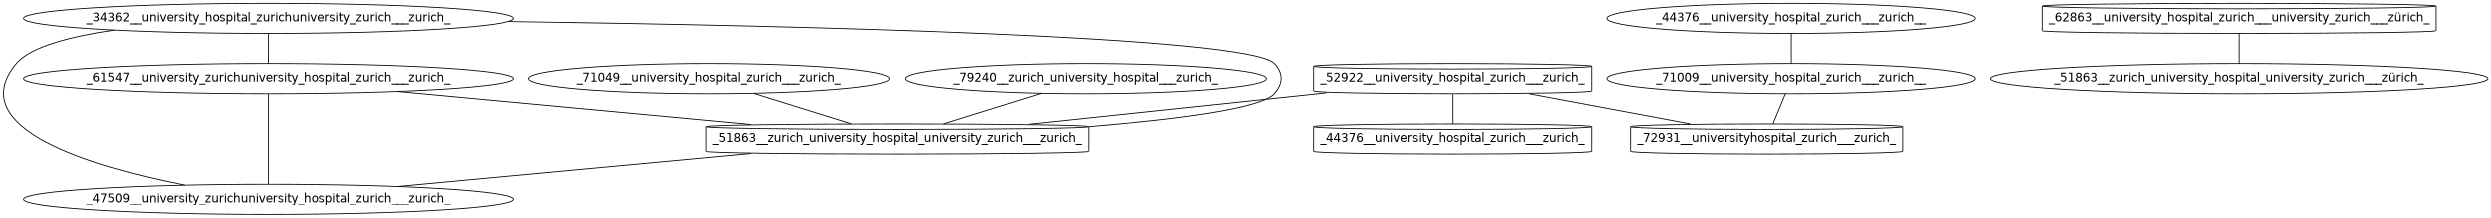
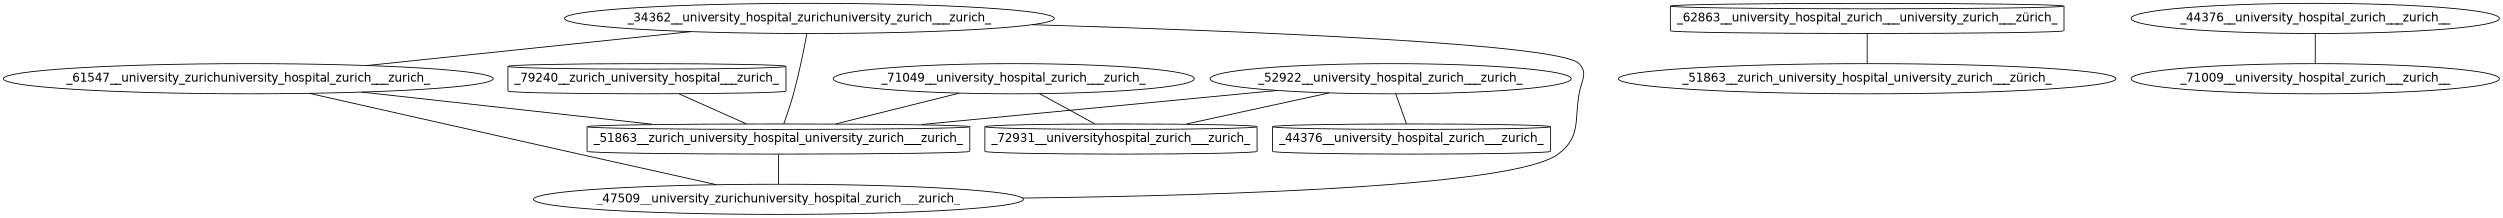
(1086, 79) -> (647, 79)
(1453, 79) -> (1391, 79)
(1779, 109) -> (1062, 106)
